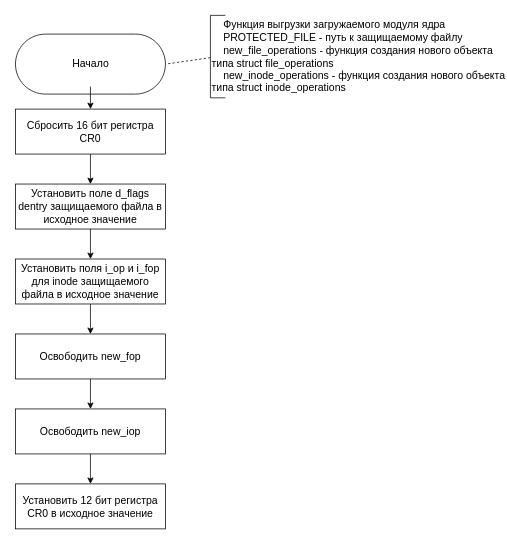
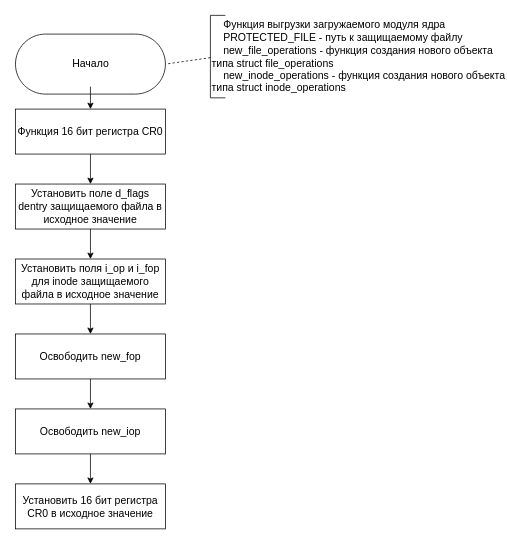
(90, 132) -> (90, 132)
(90, 507) -> (90, 507)
